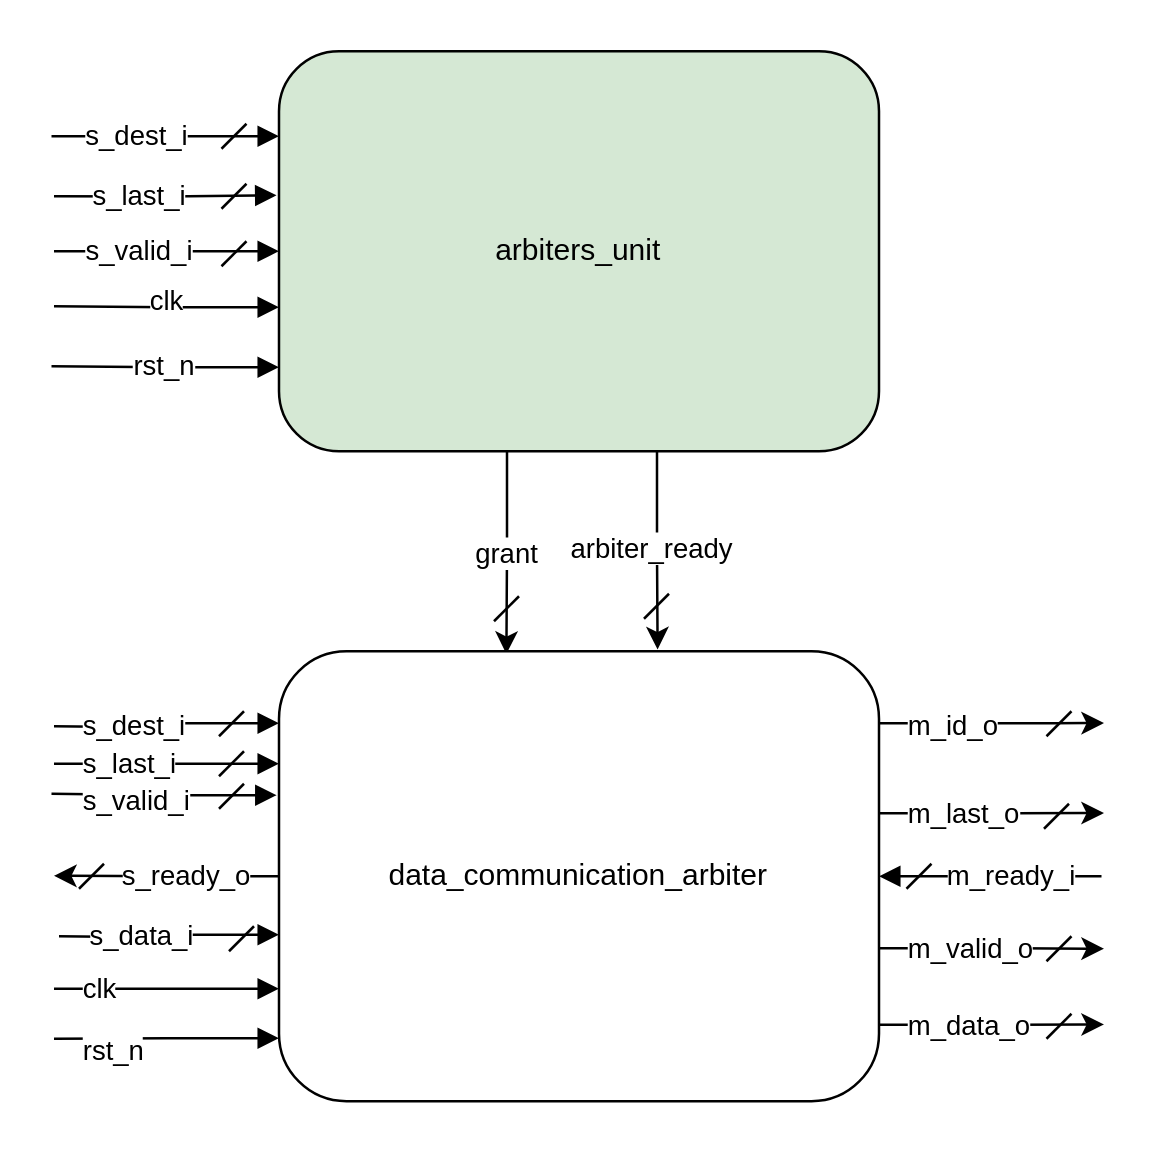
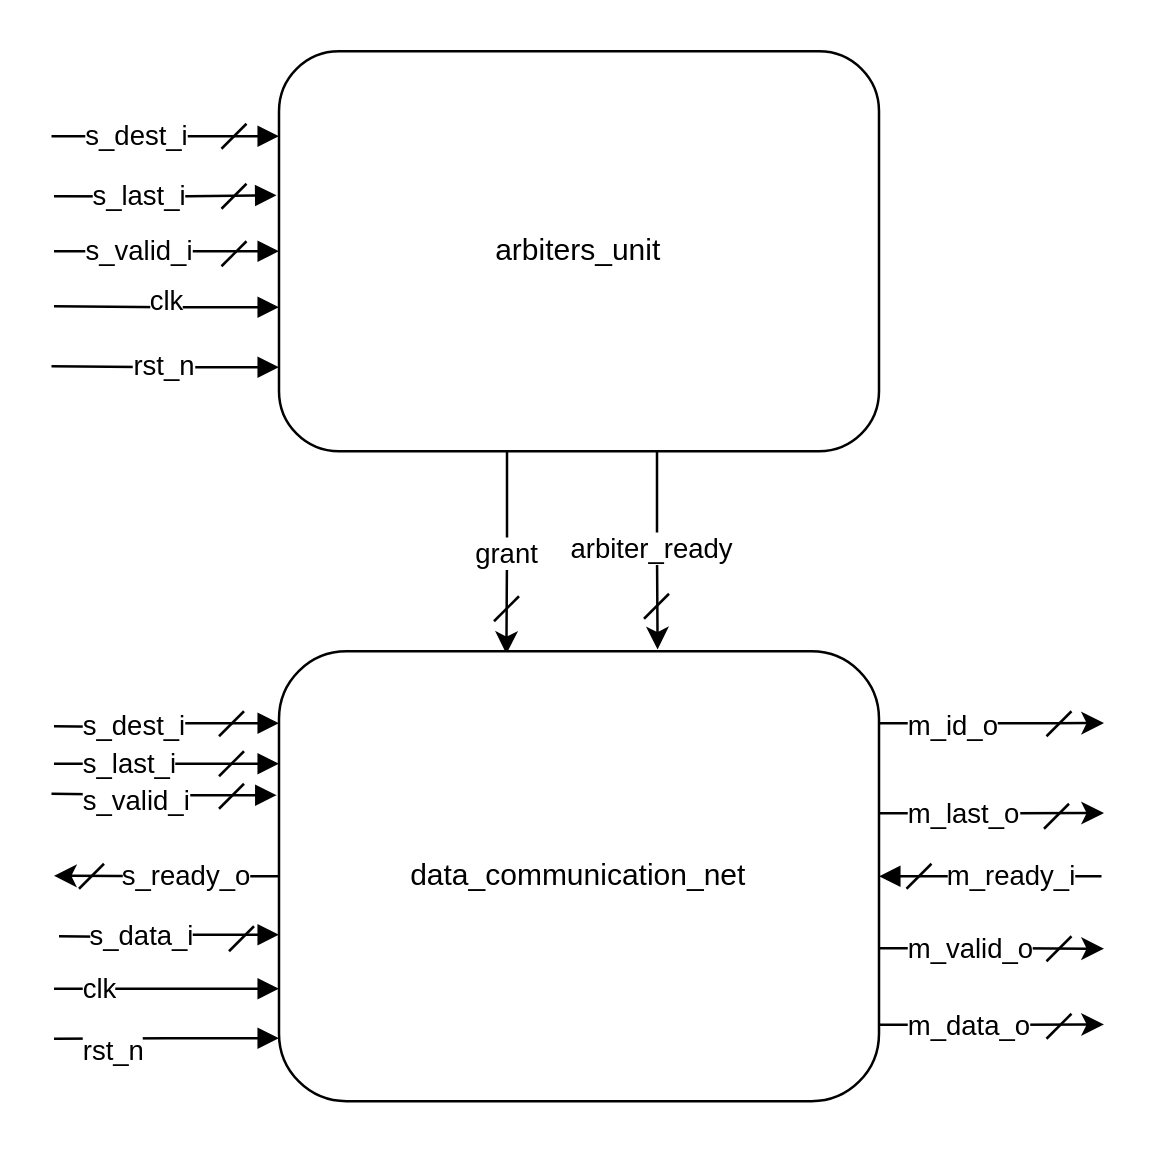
(579, 251) -> (579, 251)
(579, 876) -> (579, 876)
